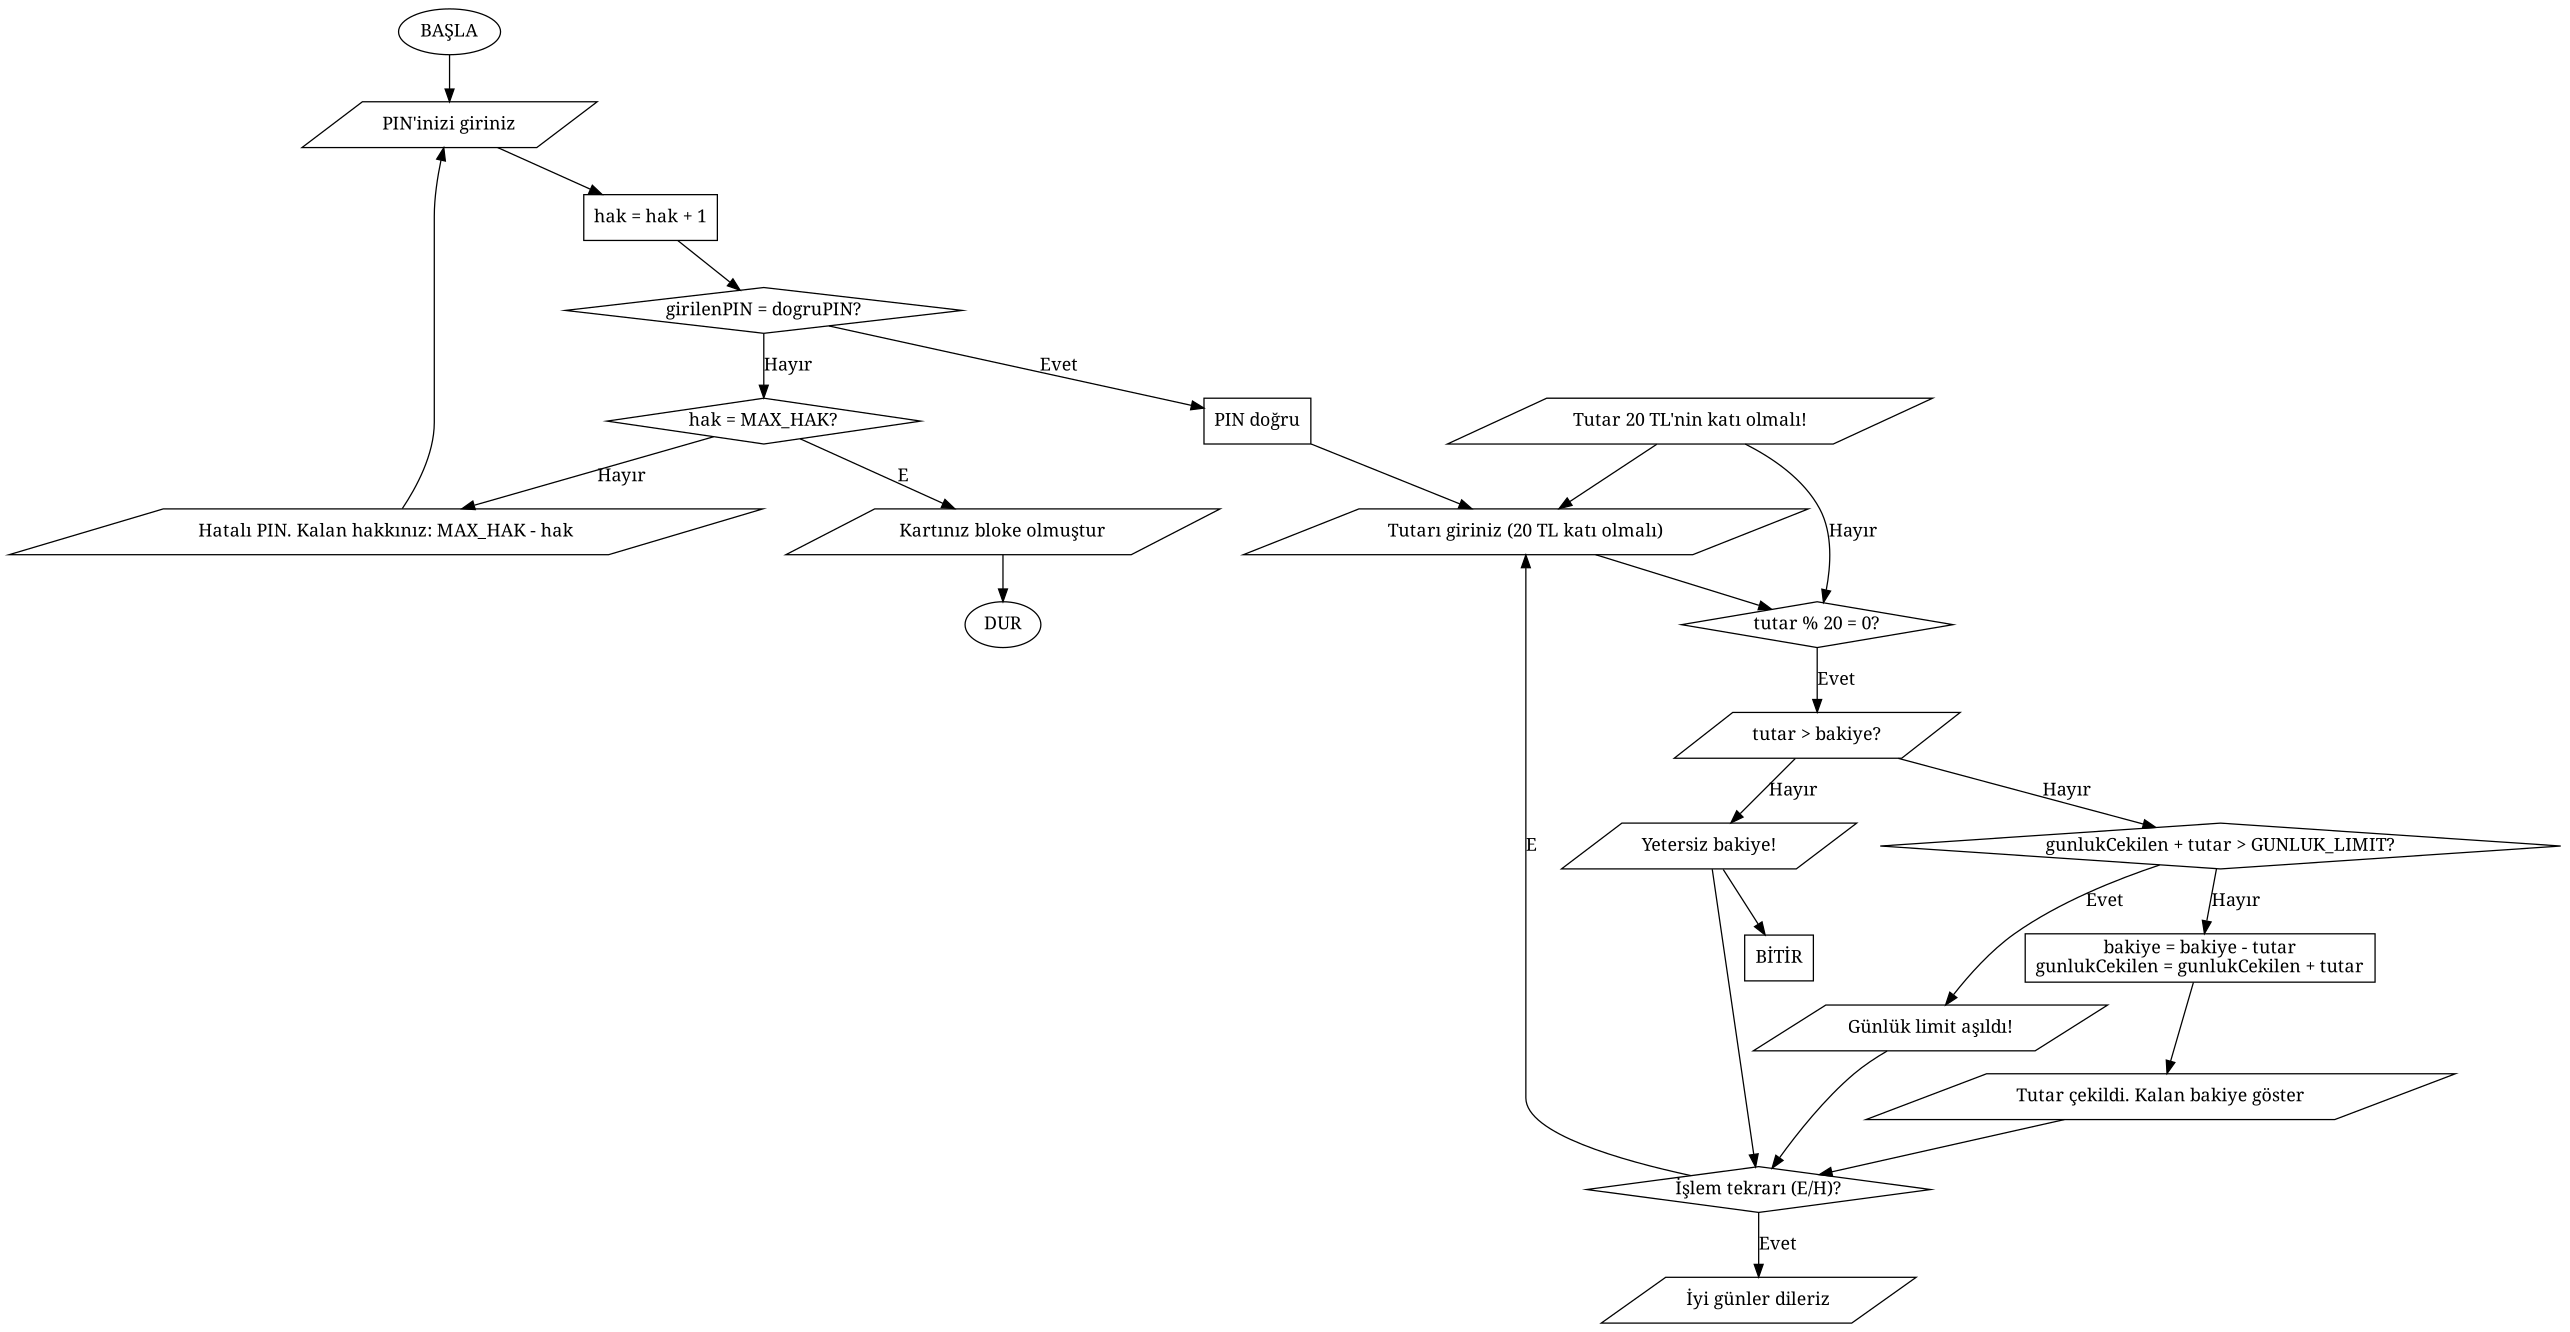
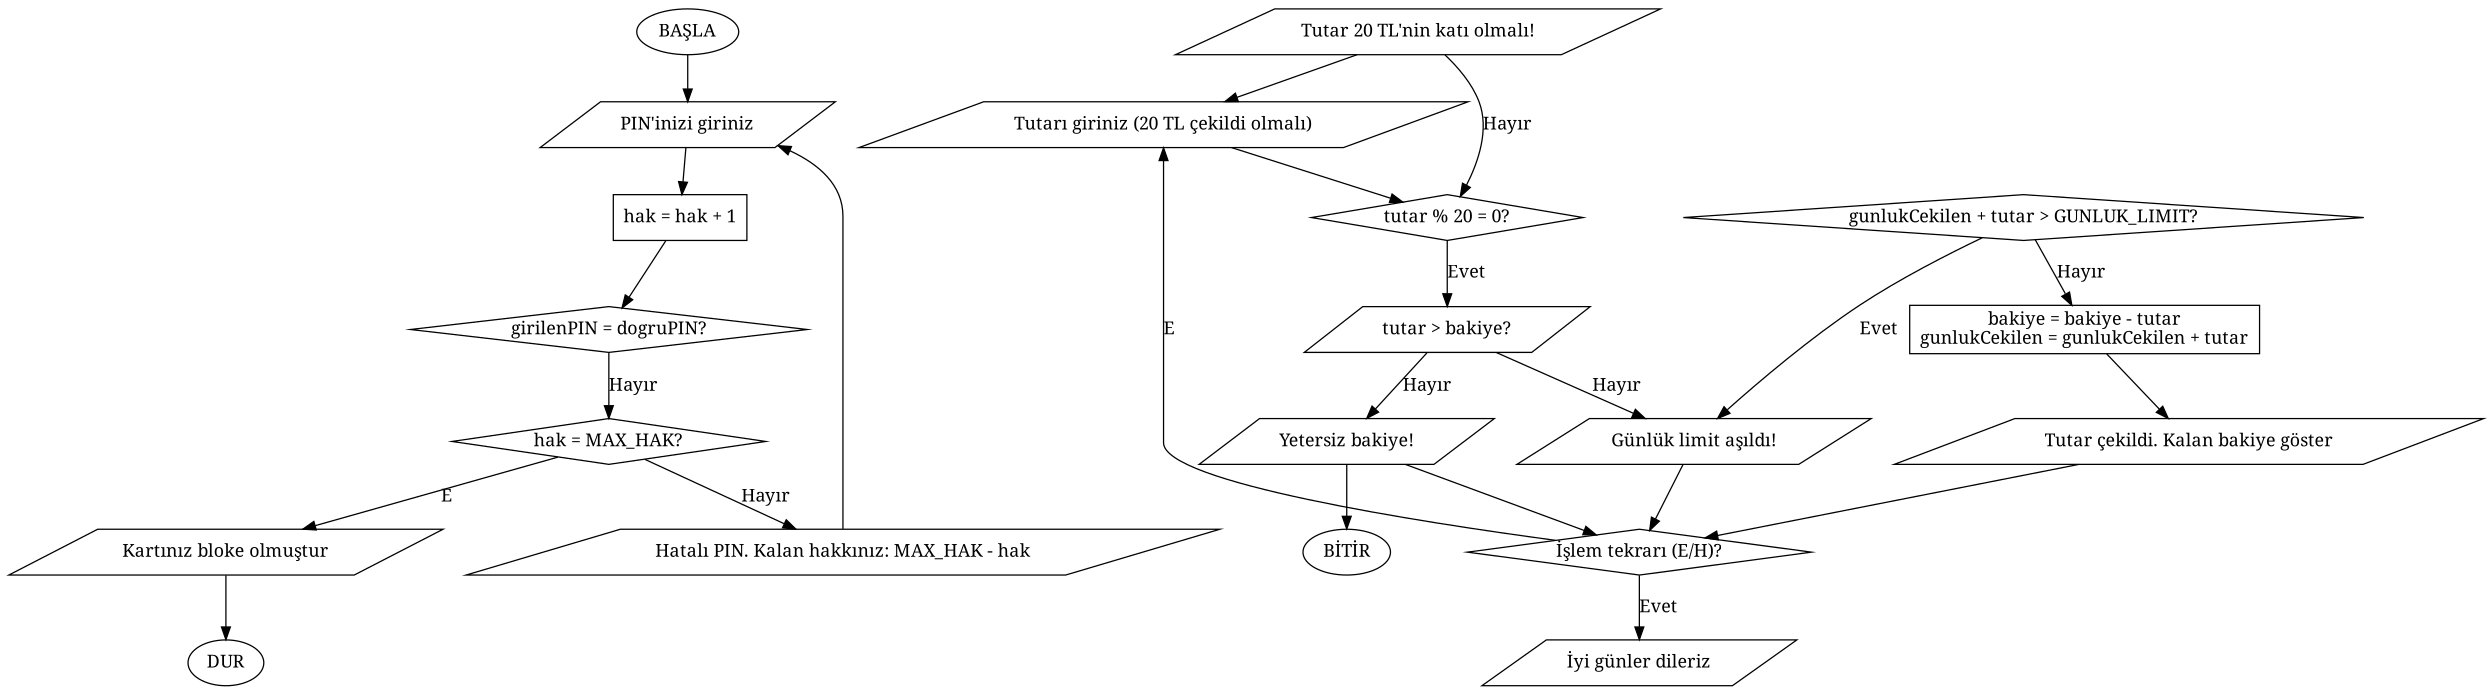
(1257, 421) -> none
(1526, 532) -> (1164, 125)
(2021, 791) -> (1565, 383)
(1779, 958) -> (1347, 552)
